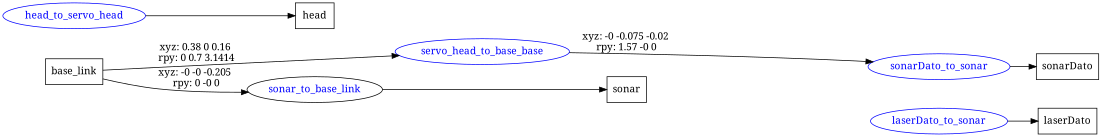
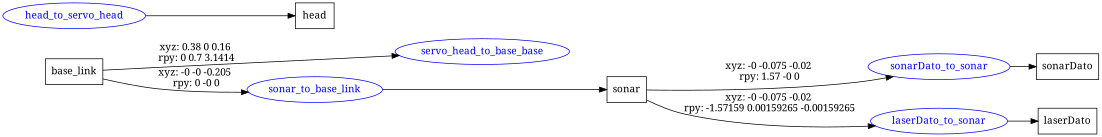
(718, 56) -> (767, 89)
(315, 90) -> (315, 90)
none -> (756, 124)
